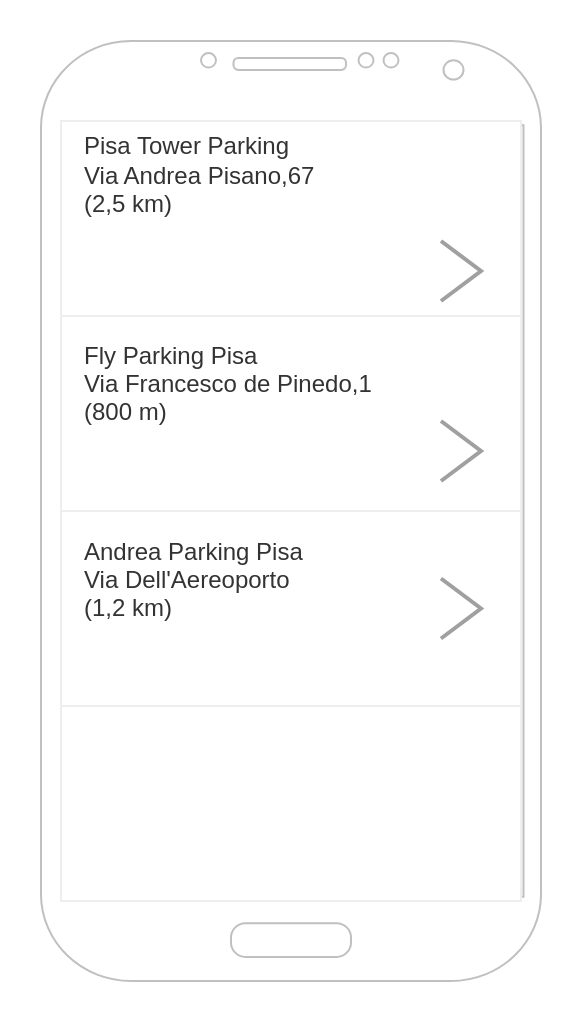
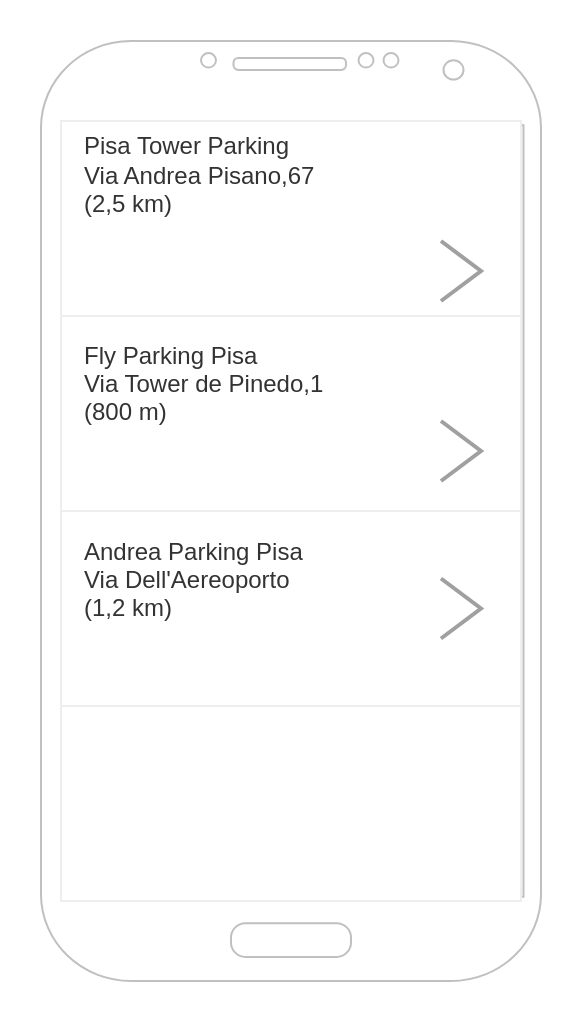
(185, 413) -> (167, 413)
